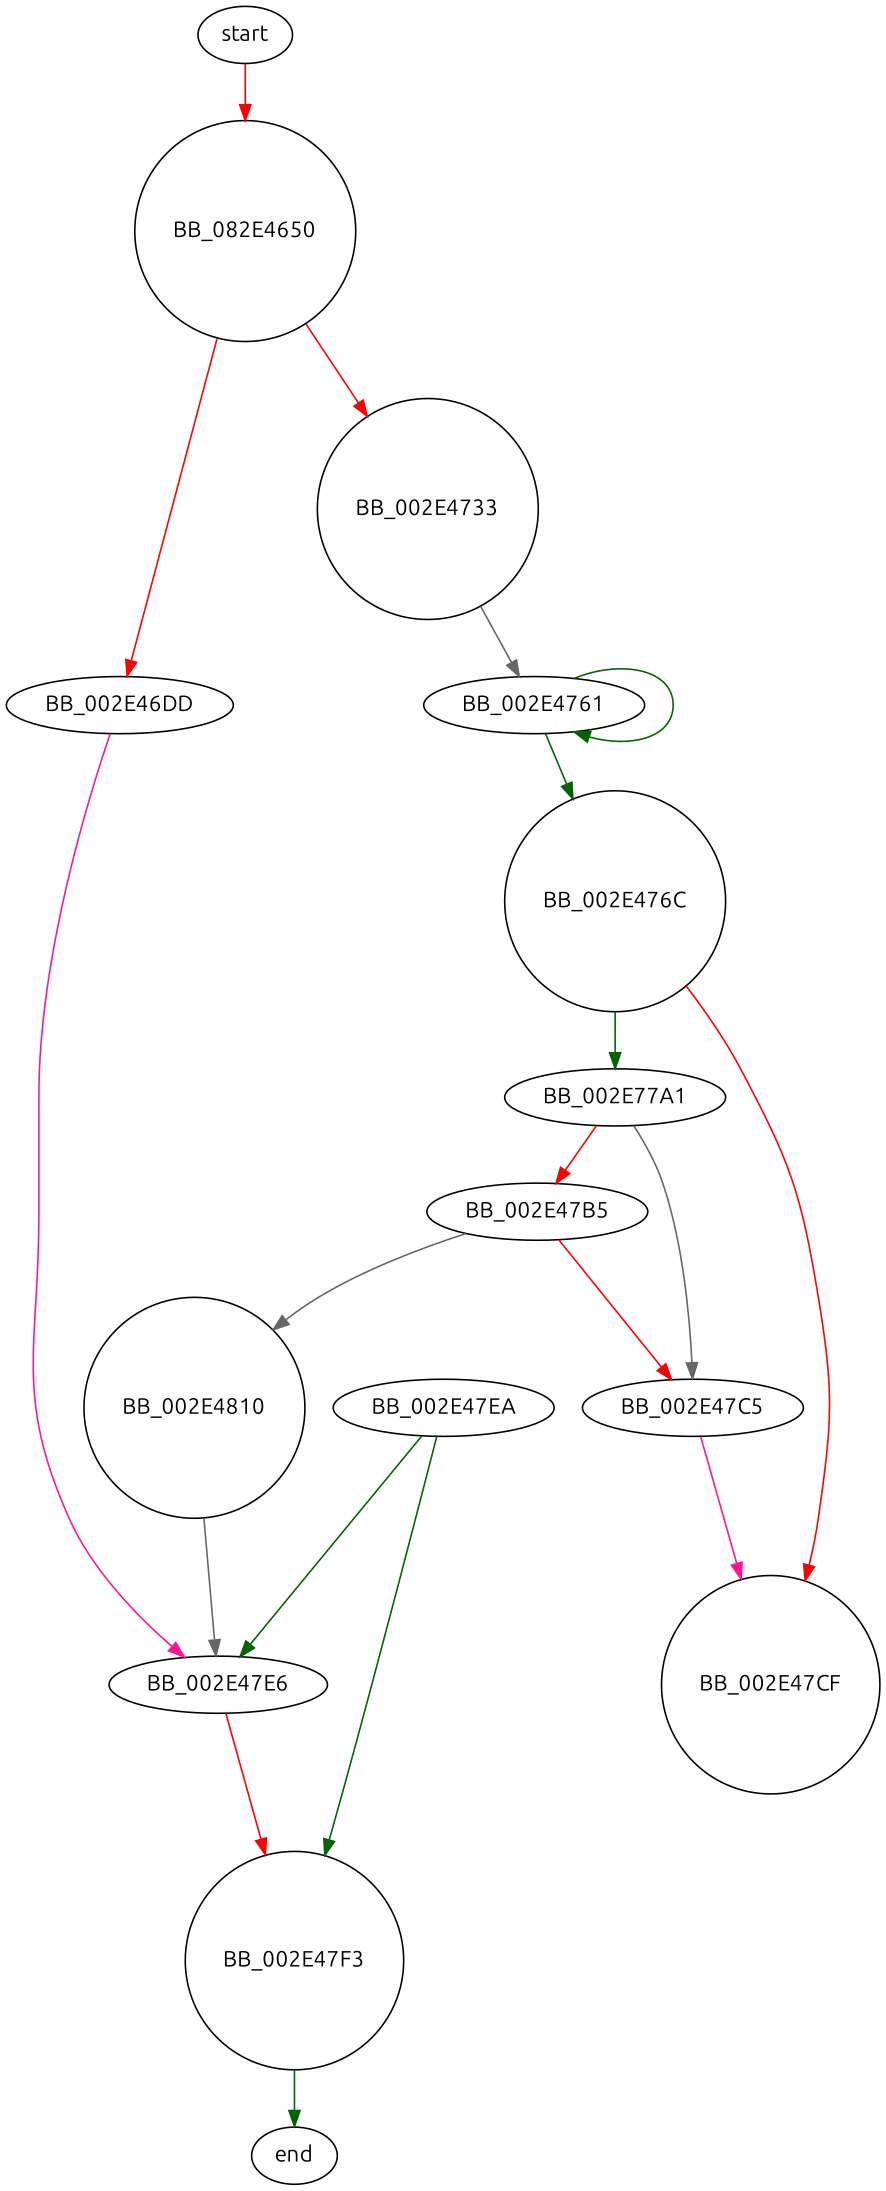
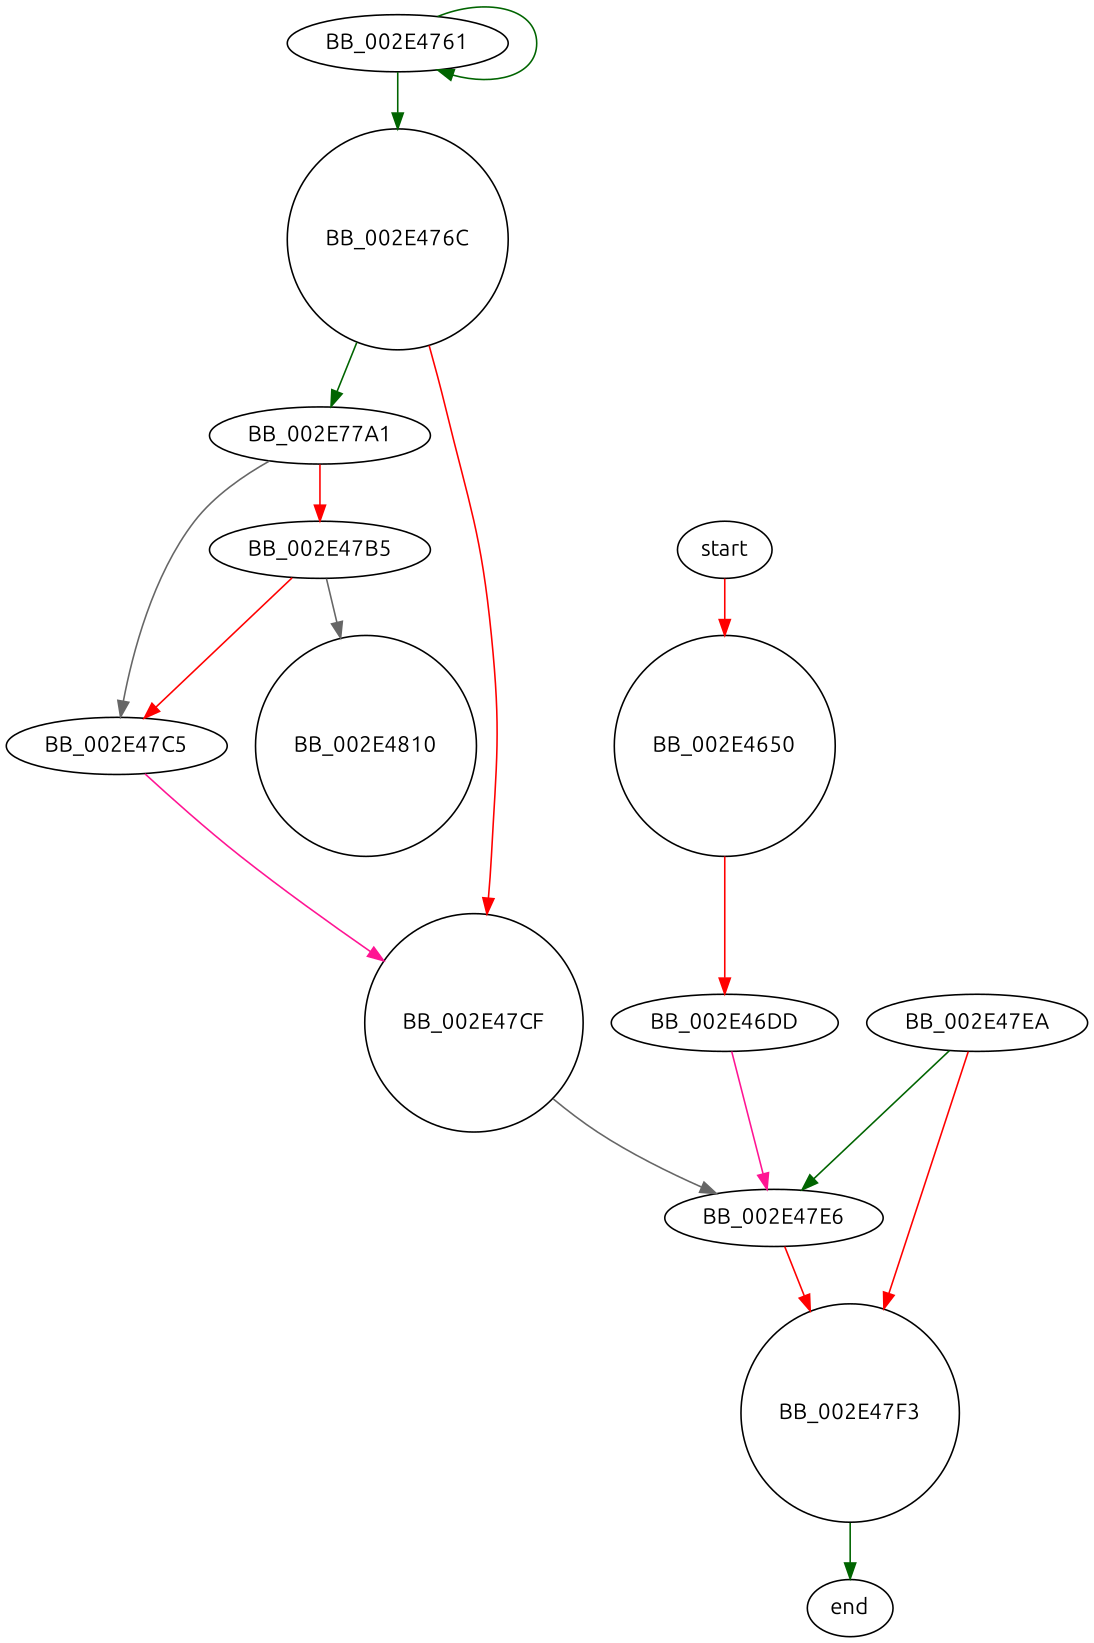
(245, 231) -> (725, 746)
(428, 509) -> none
(209, 1579) -> (624, 1148)
(384, 1639) -> (929, 1172)
